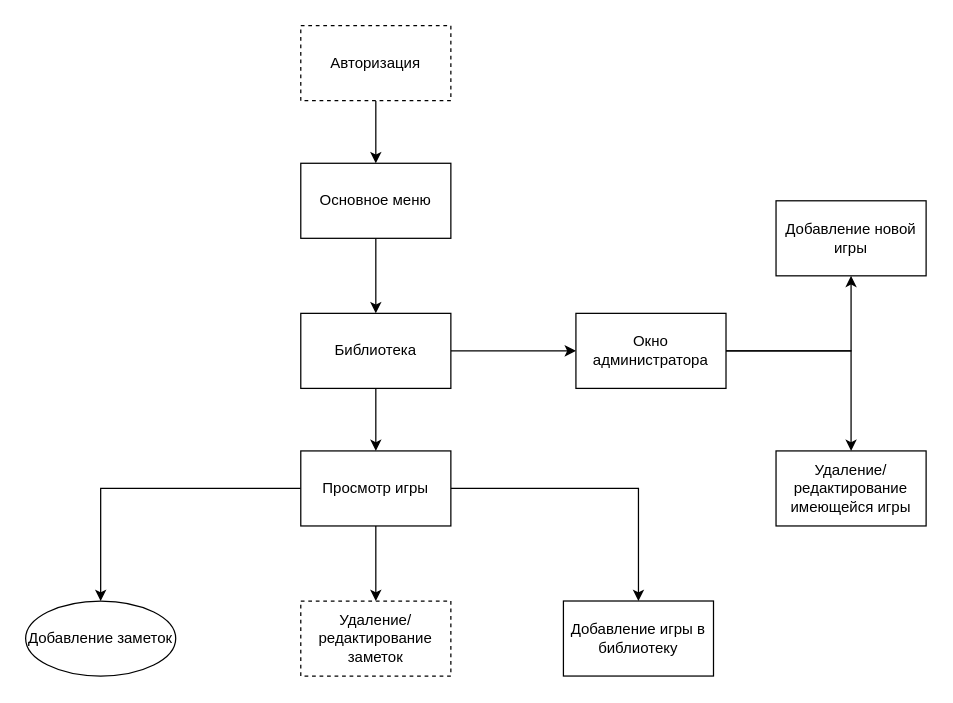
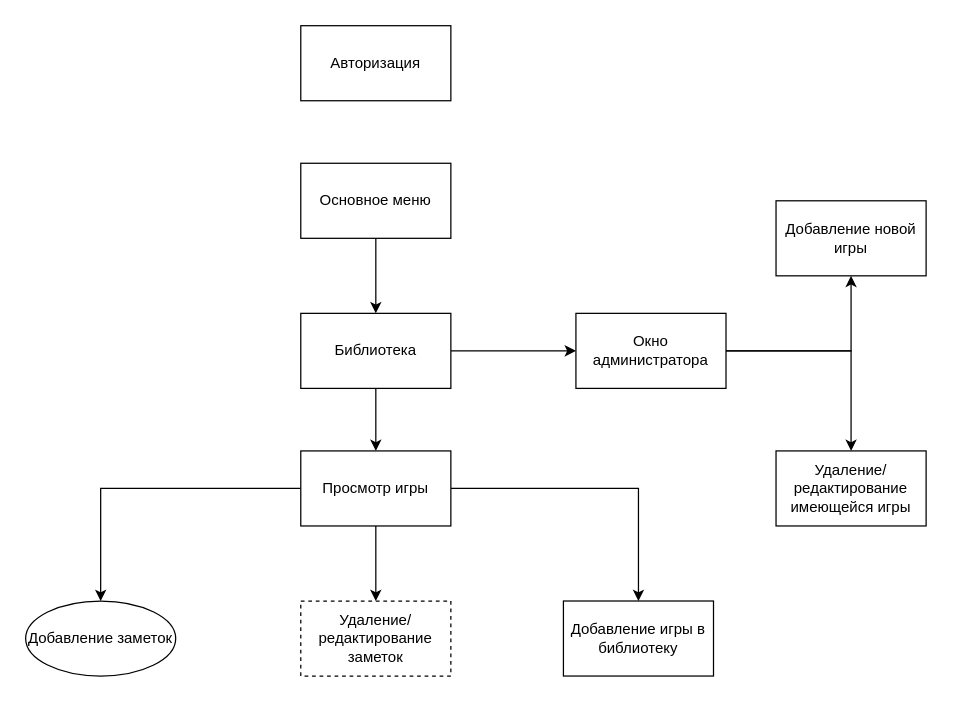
(376, 63) -> (376, 63)
(376, 128) -> none
